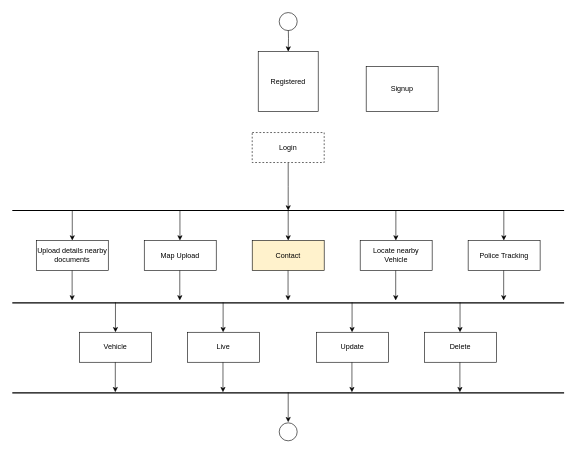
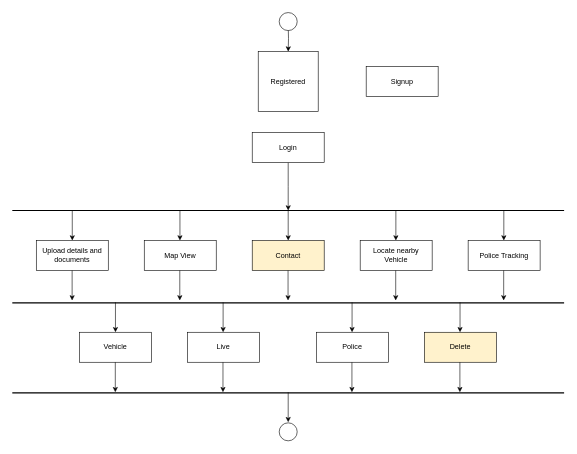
(402, 89) -> (402, 81)
(288, 147) -> (288, 147)
(72, 255) -> (72, 255)
(180, 255) -> (180, 255)
(353, 347) -> (353, 347)
(461, 347) -> (461, 347)
